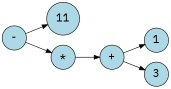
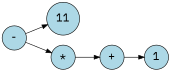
(156, 74) -> none
